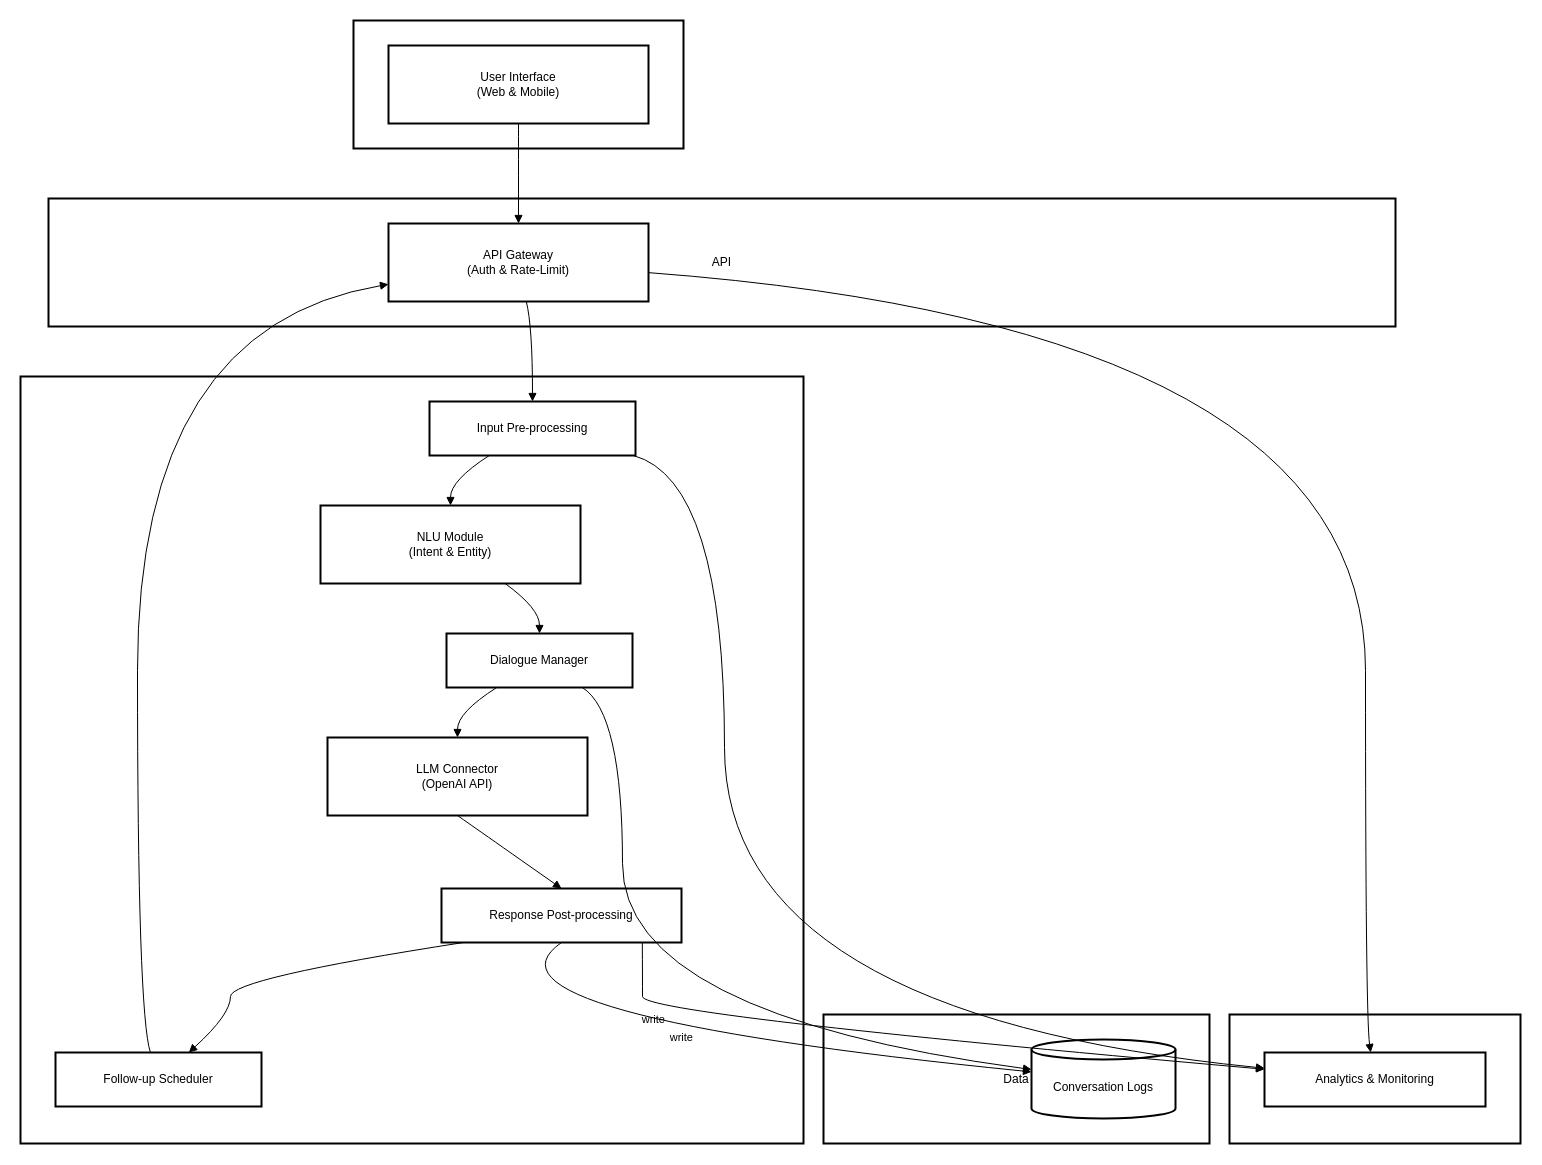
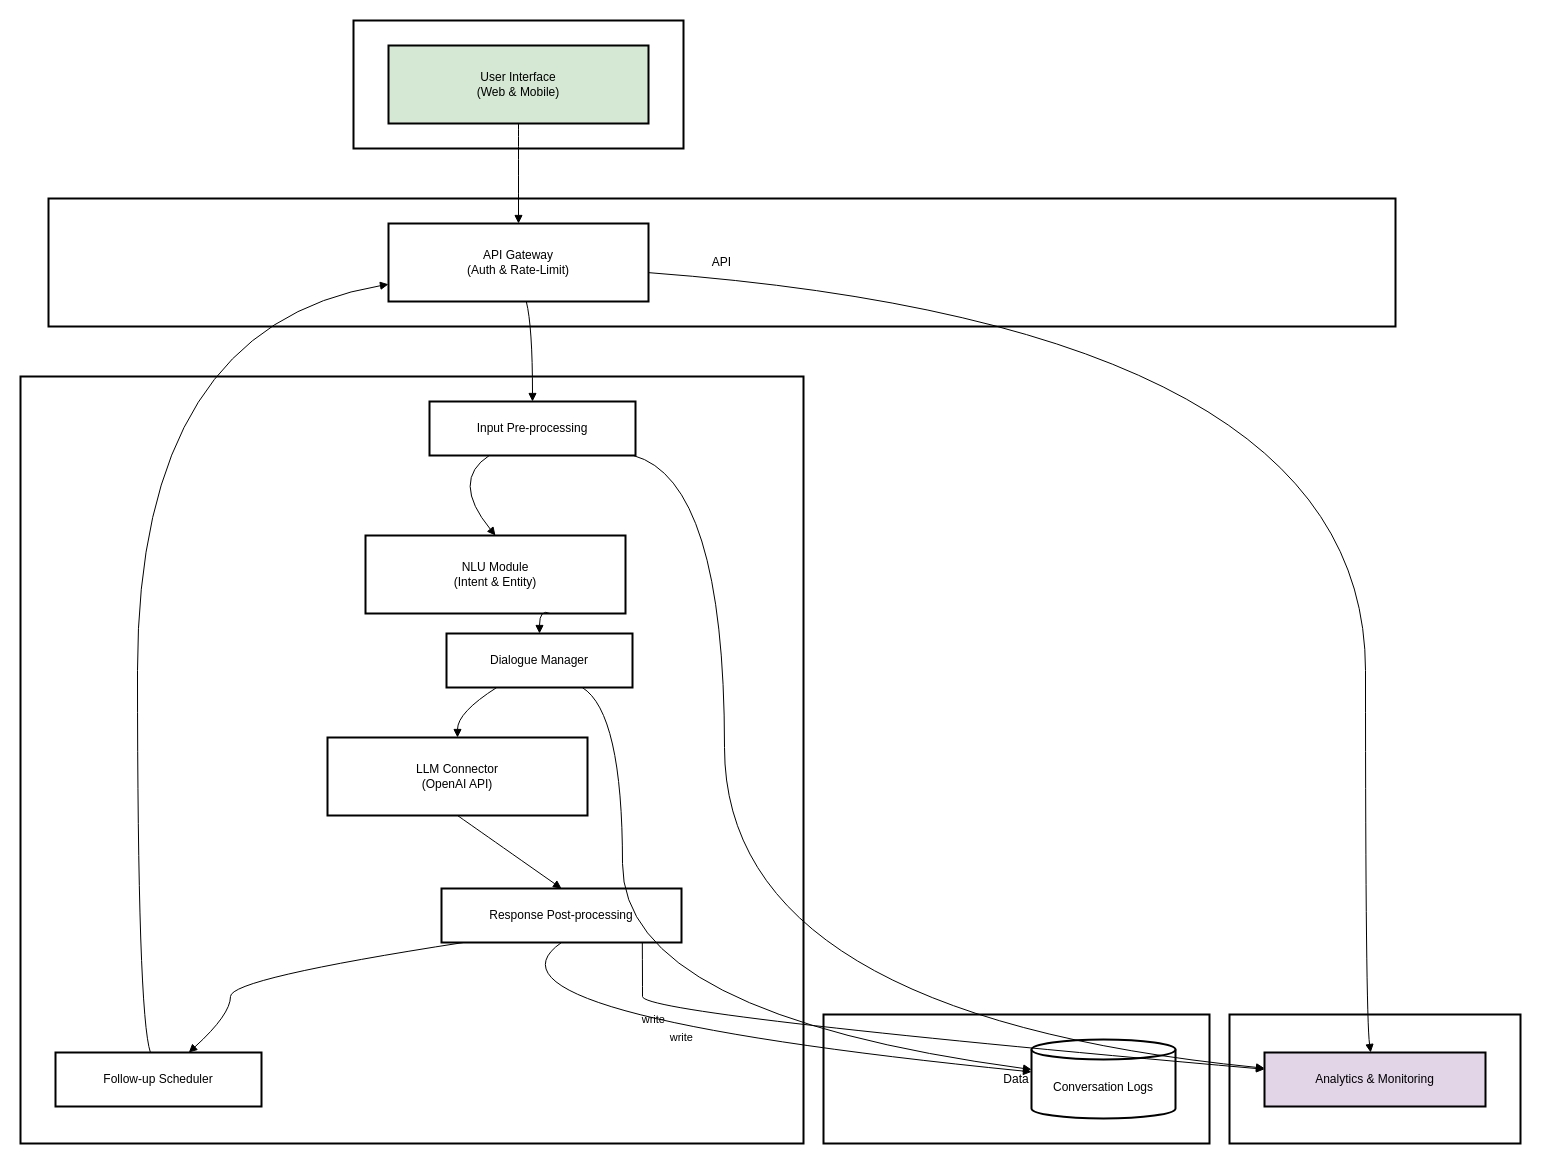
(519, 85) -> (519, 85)
(451, 545) -> (496, 575)
(1375, 1080) -> (1375, 1080)
